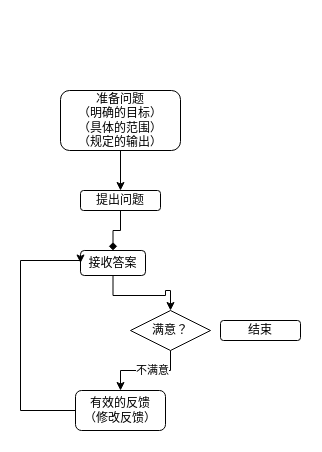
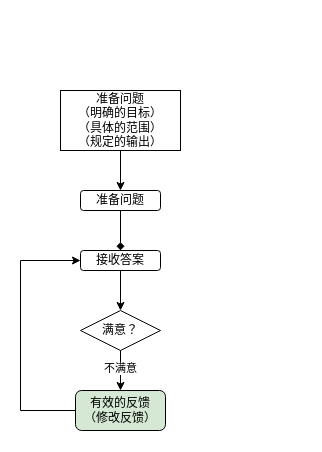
(121, 121) -> (121, 121)
(121, 201) -> (121, 201)
(113, 263) -> (121, 261)
(171, 331) -> (121, 331)
(261, 331) -> none
(121, 411) -> (121, 411)
